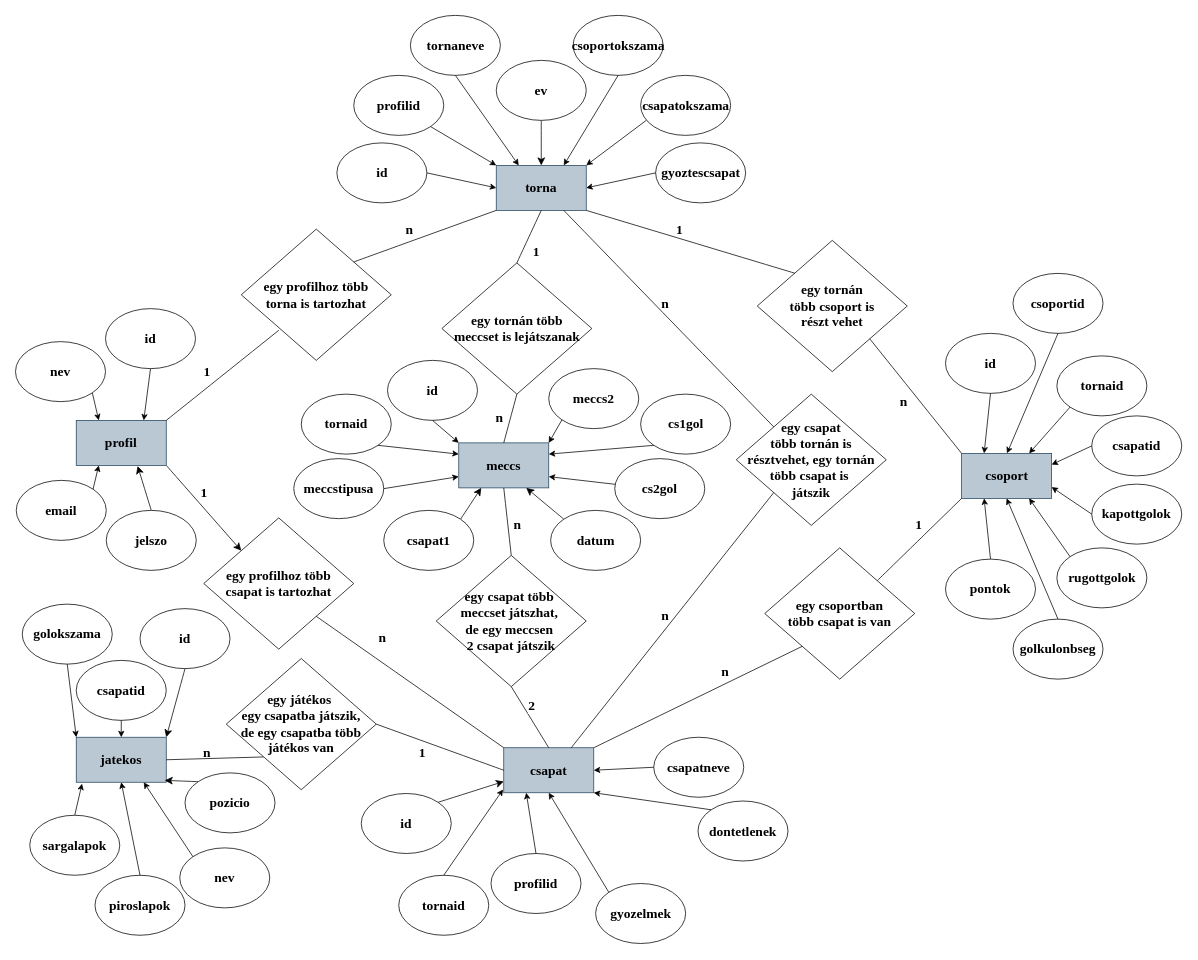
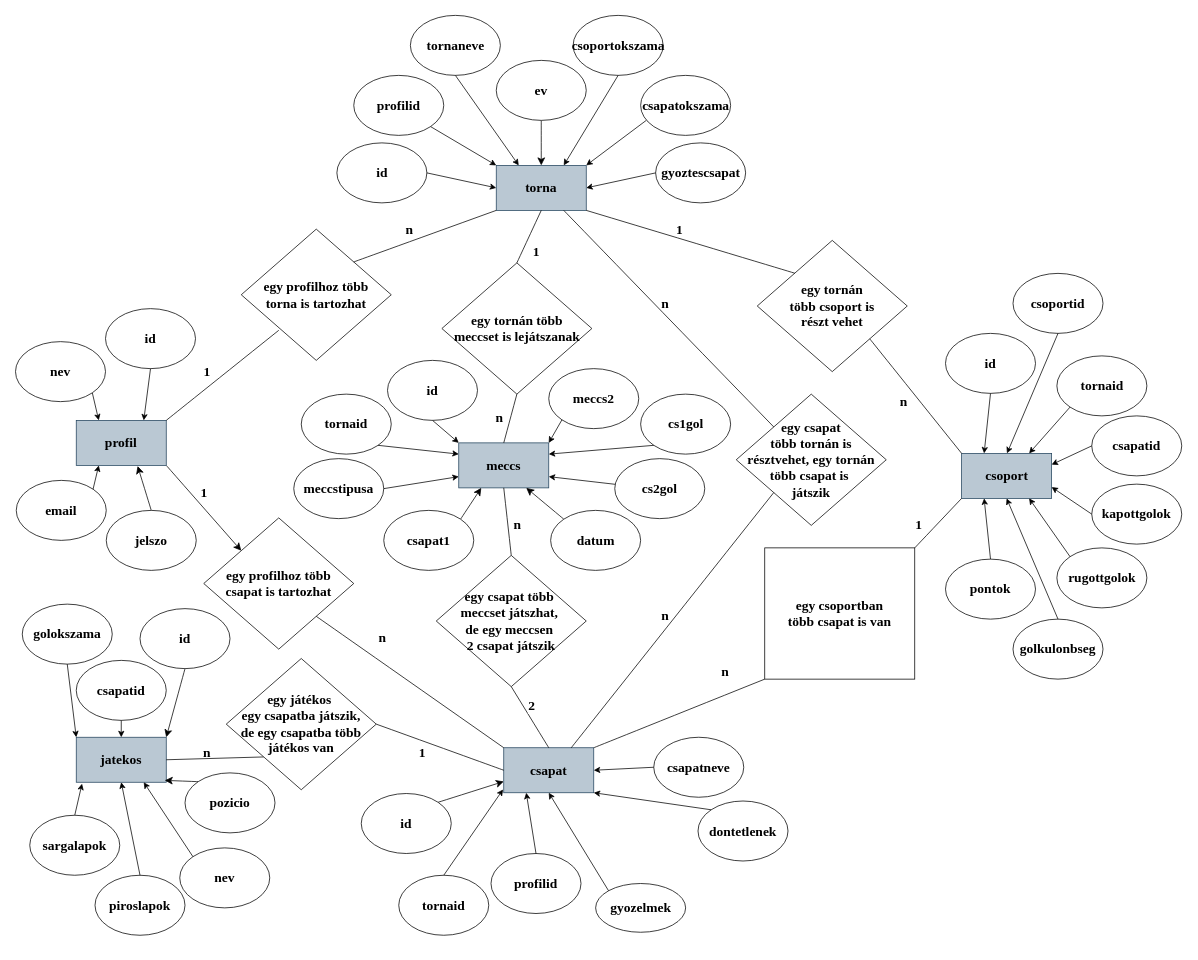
(840, 614) -> (840, 614)
(641, 914) -> (641, 908)
